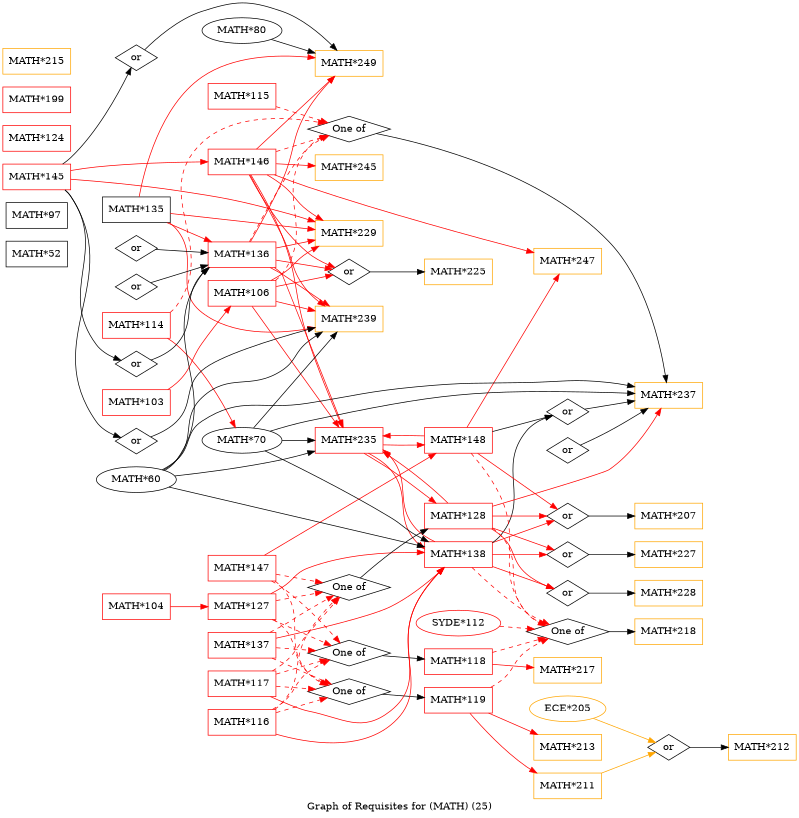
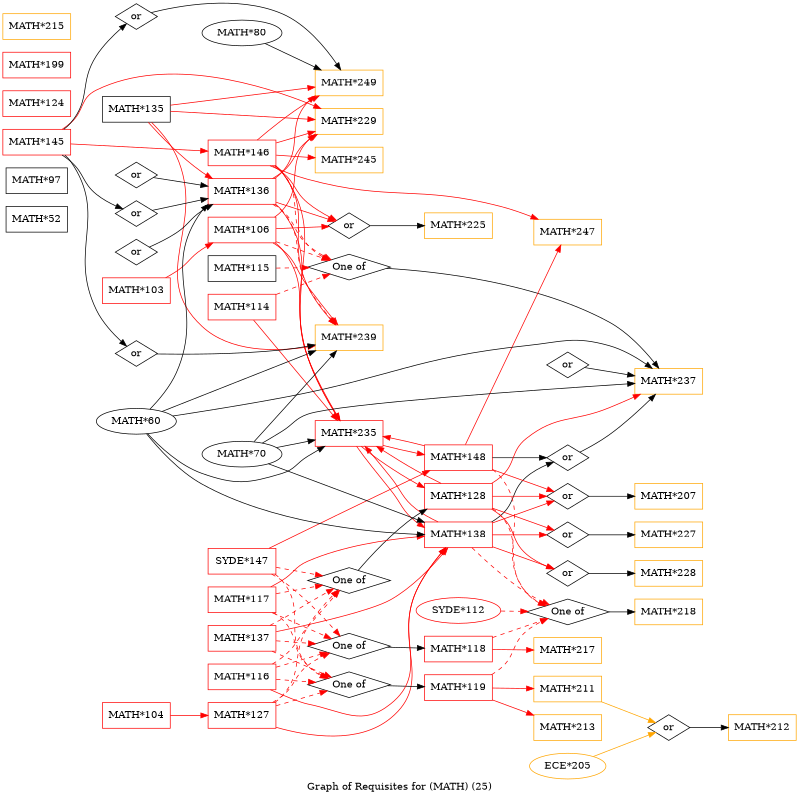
(242, 96) -> (242, 269)
(289, 279) -> (299, 263)
(204, 376) -> (293, 368)
(242, 568) -> (242, 561)
